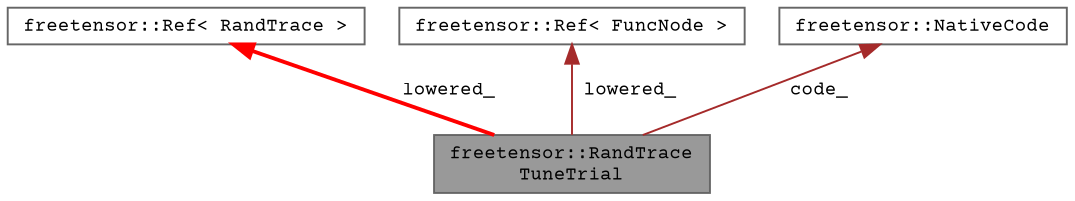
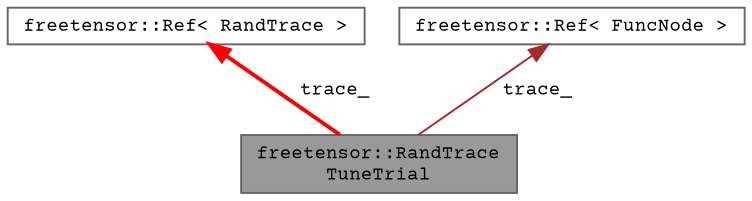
(923, 26) -> none
(444, 90) -> (330, 90)
(625, 90) -> (532, 90)
